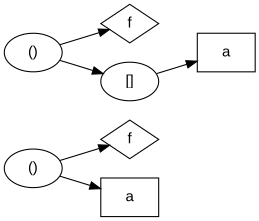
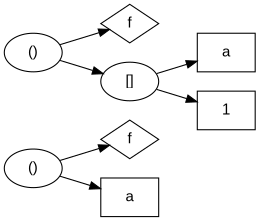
none -> (226, 110)
